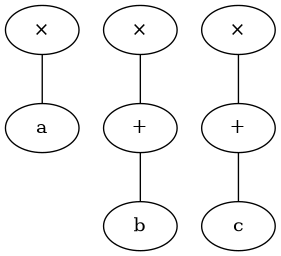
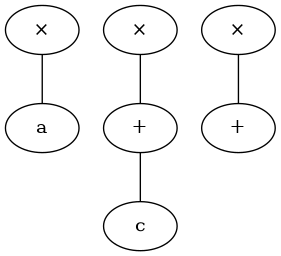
(140, 226) -> none
